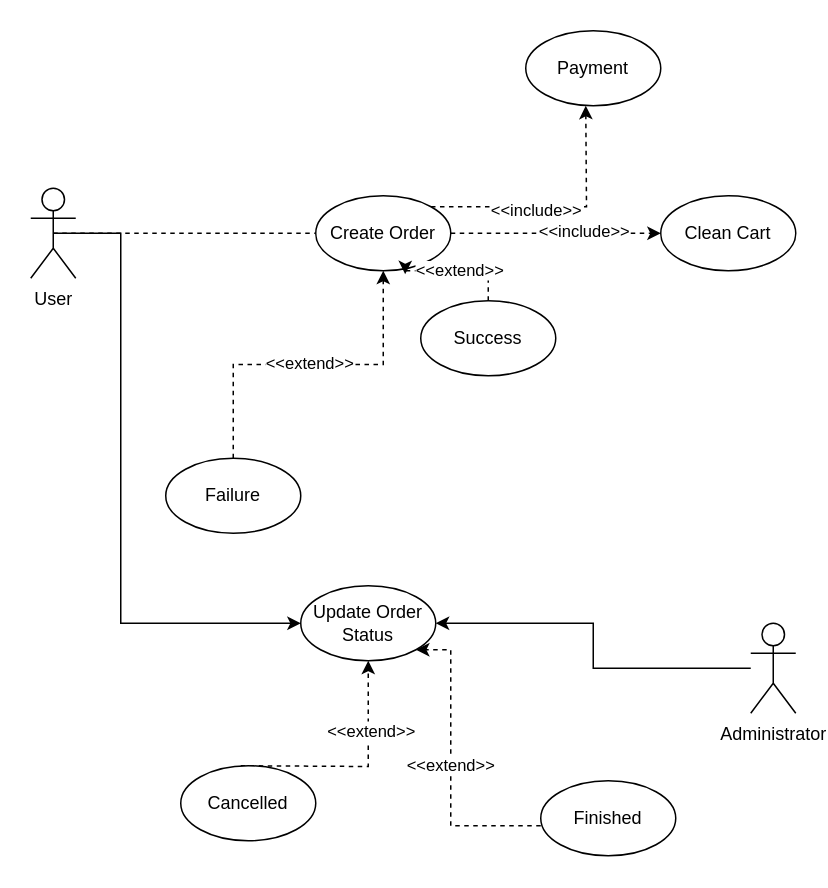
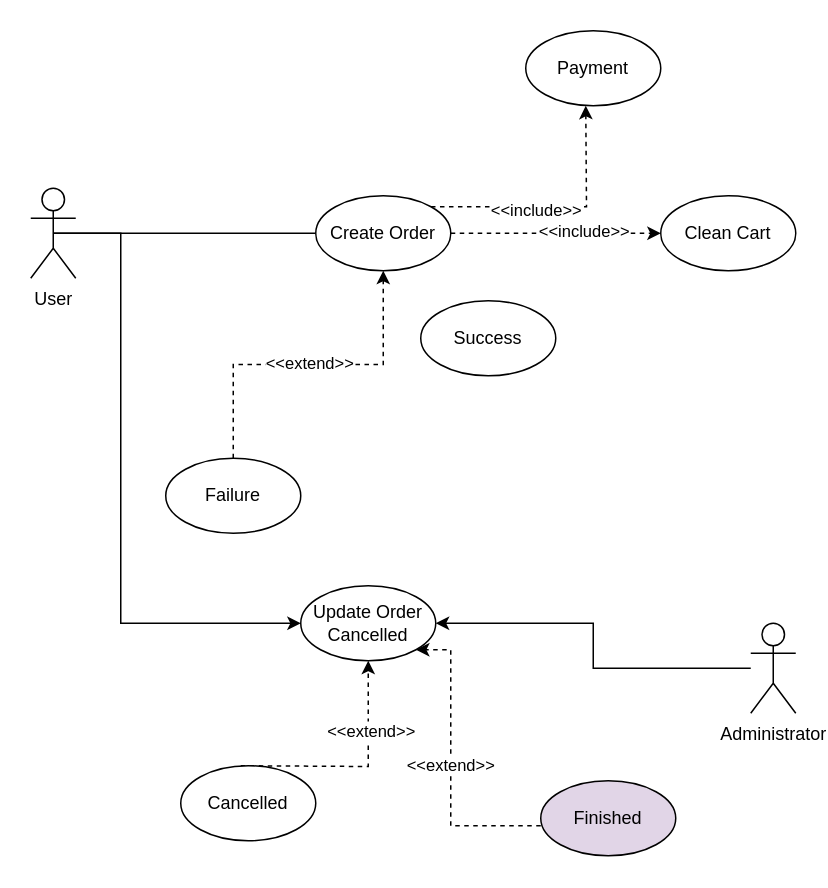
(219, 233) -> (219, 233)
(459, 271) -> none
(368, 623) -> (368, 623)
(608, 818) -> (608, 818)
